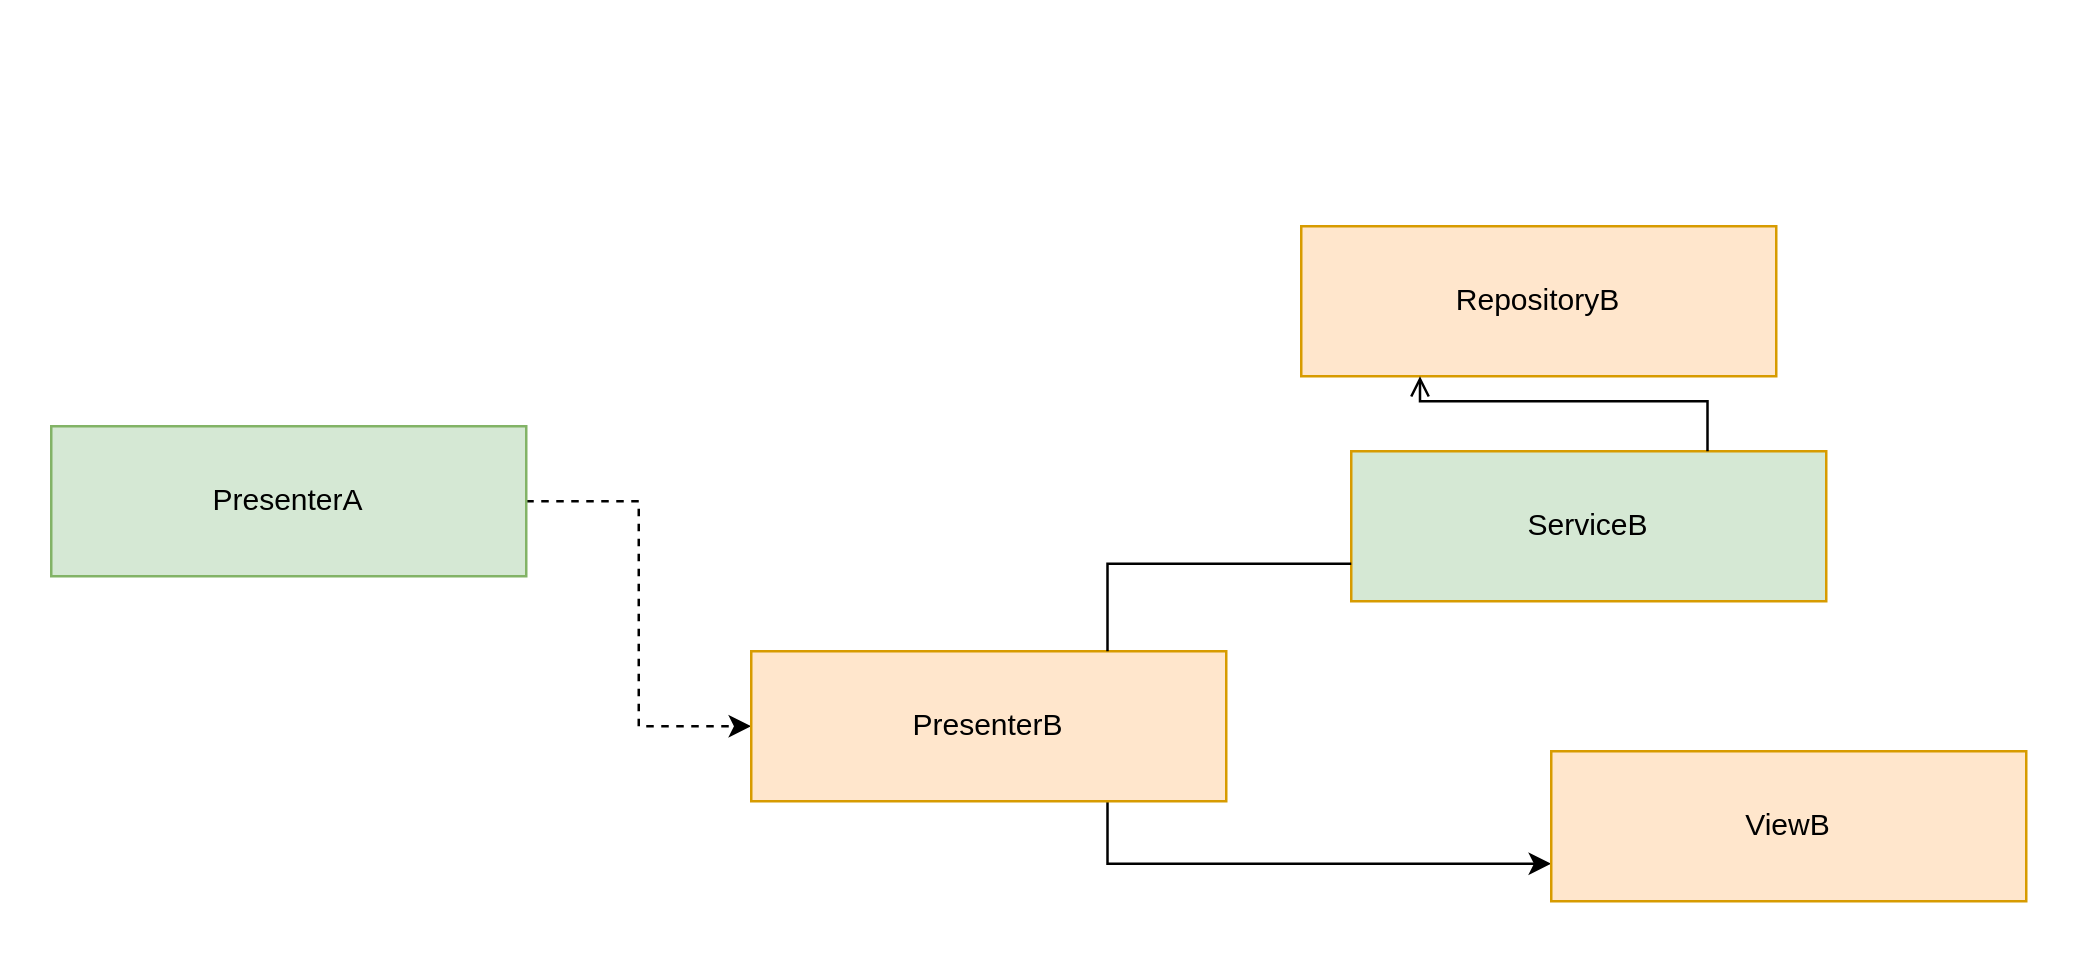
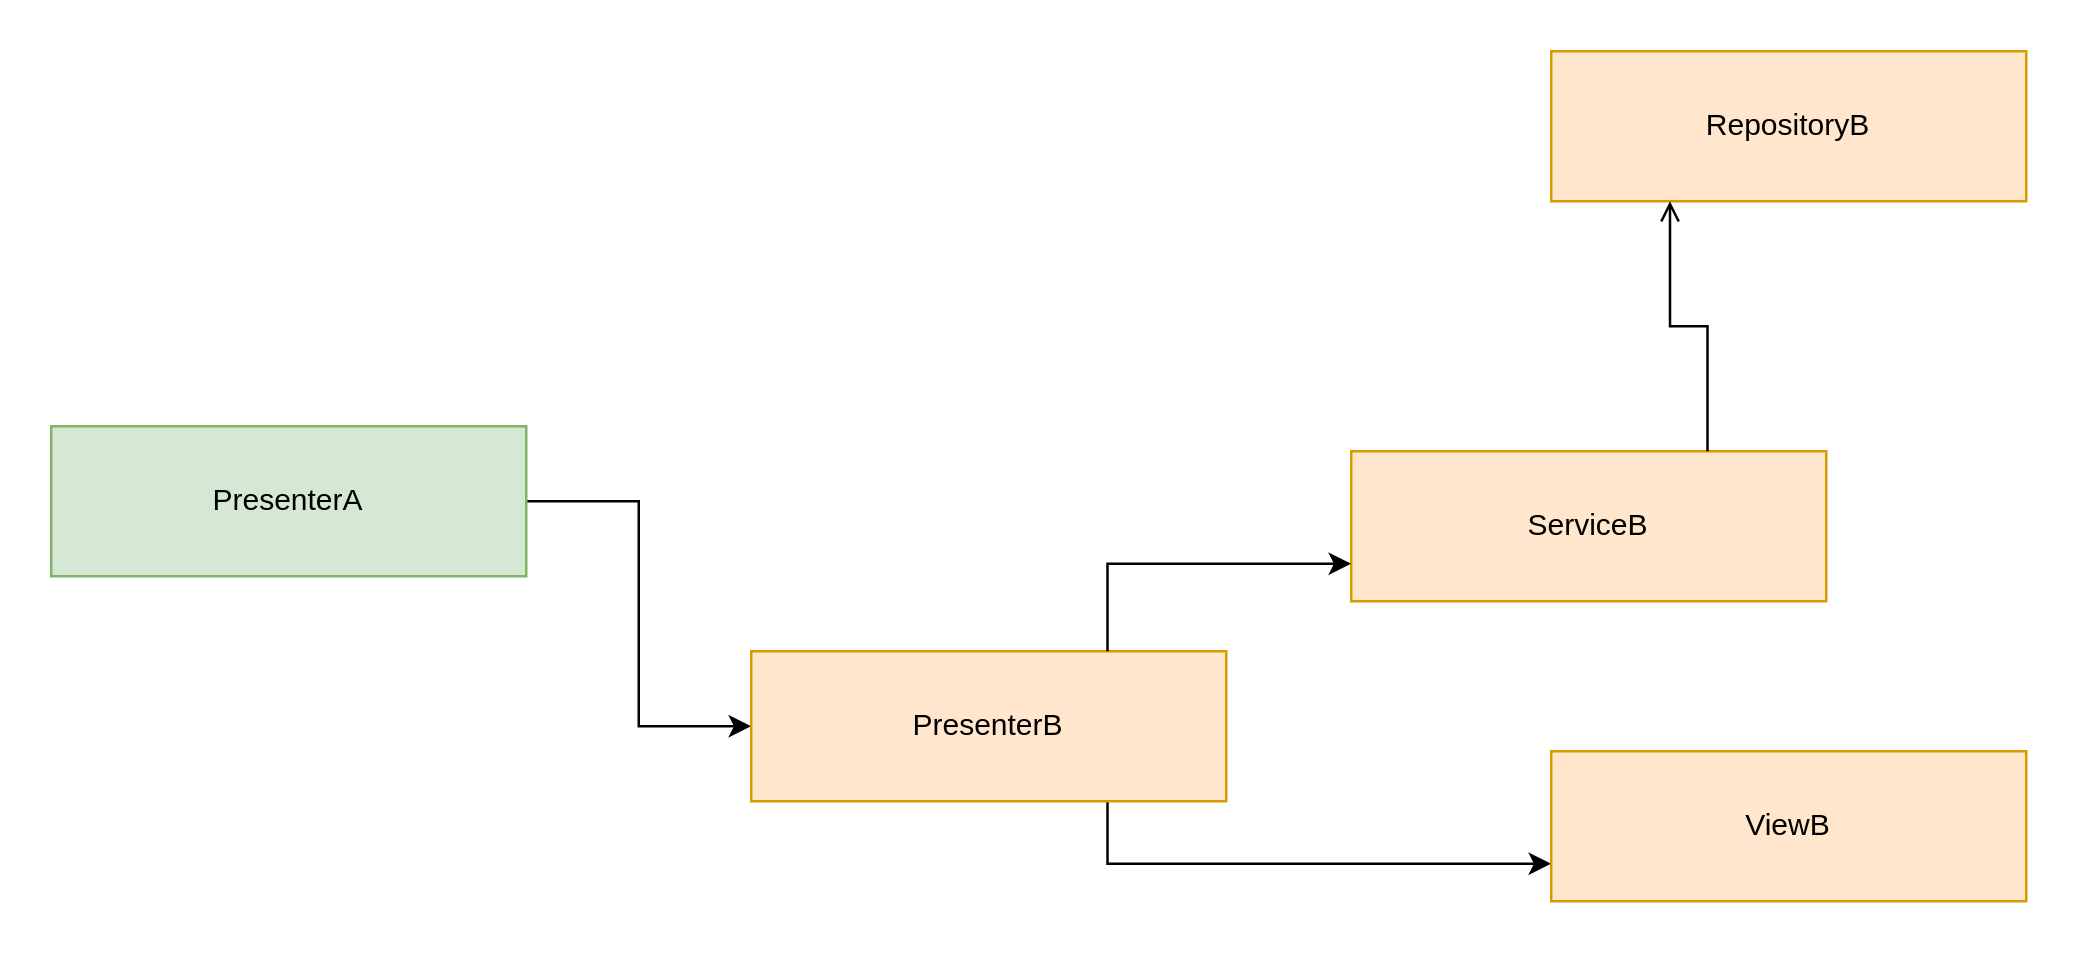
(1539, 301) -> (1789, 126)
(1589, 526) -> (1589, 526)
(1341, 564) -> (1333, 564)
(639, 608) -> (639, 608)
